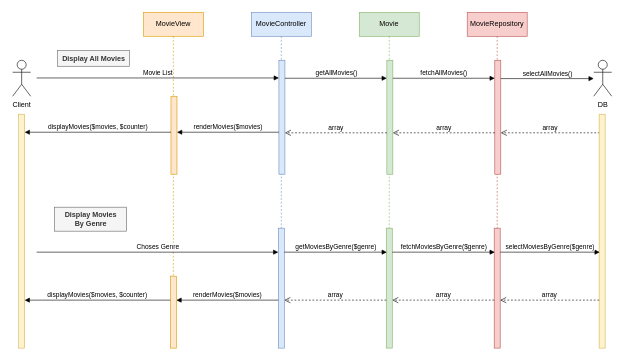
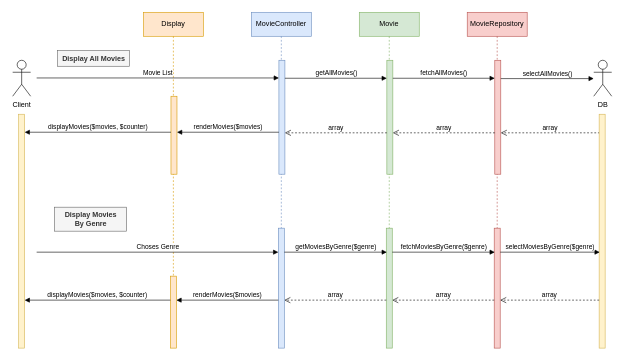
(173, 24) -> (173, 24)
